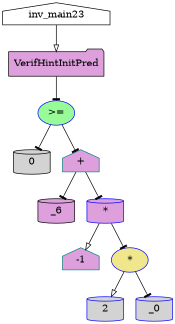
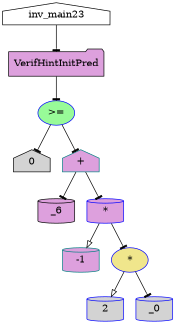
(56, 35) -> (56, 37)
(32, 162) -> (32, 162)
(81, 260) -> (81, 260)
